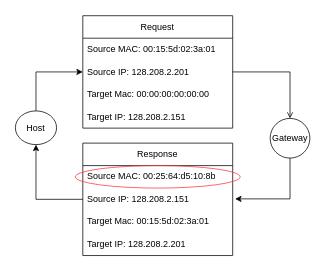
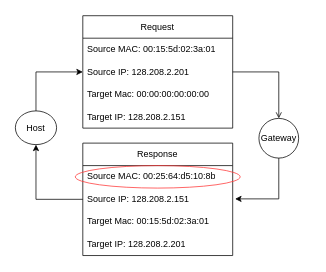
(290, 138) -> (279, 138)
